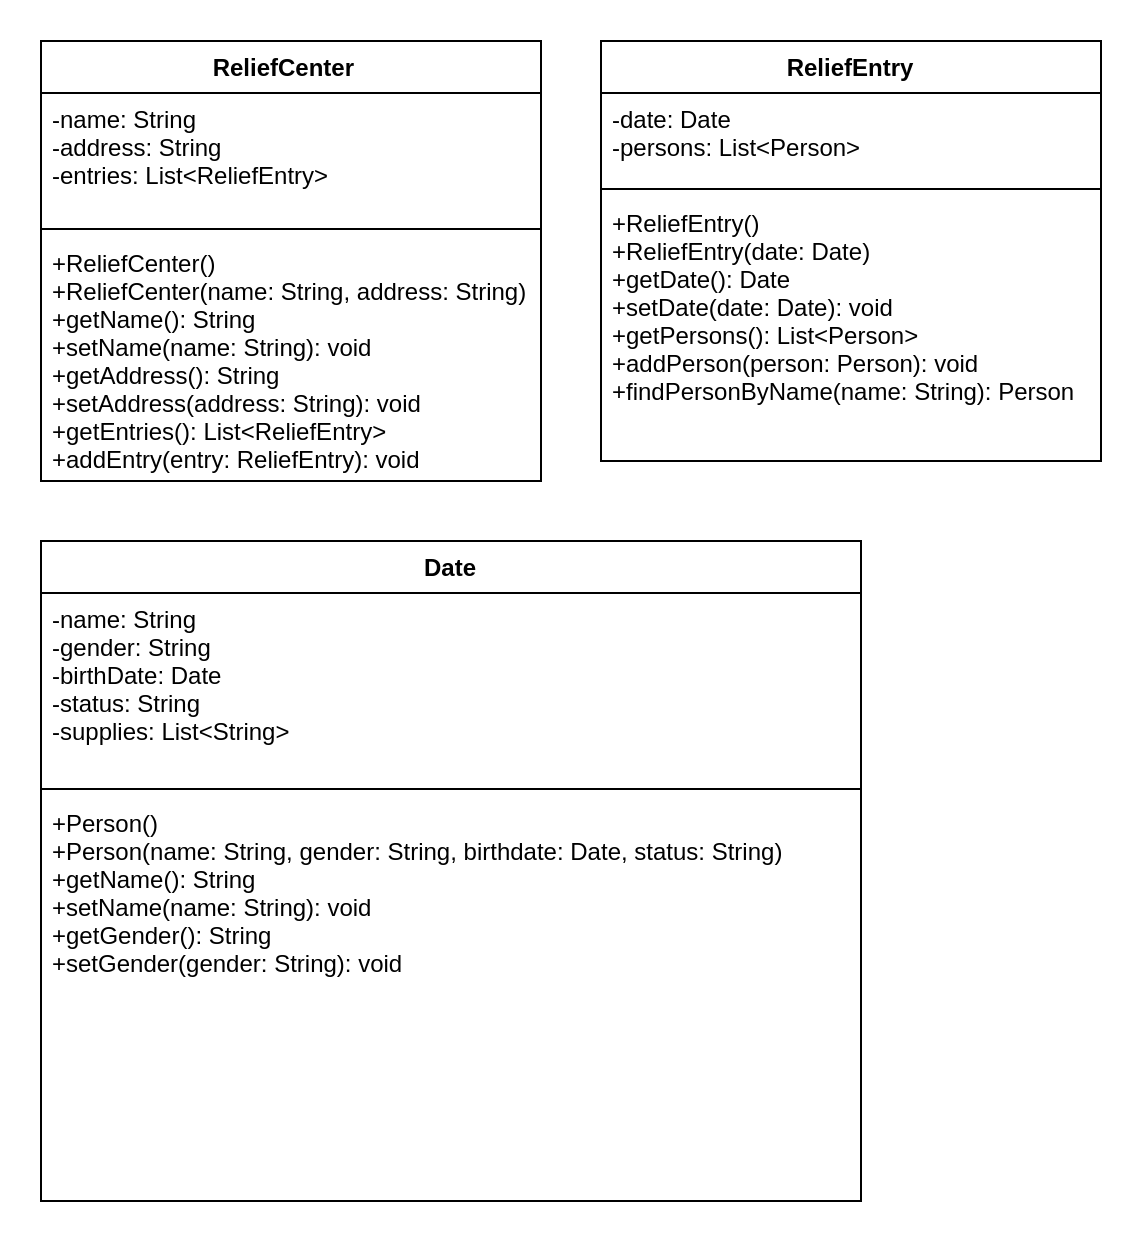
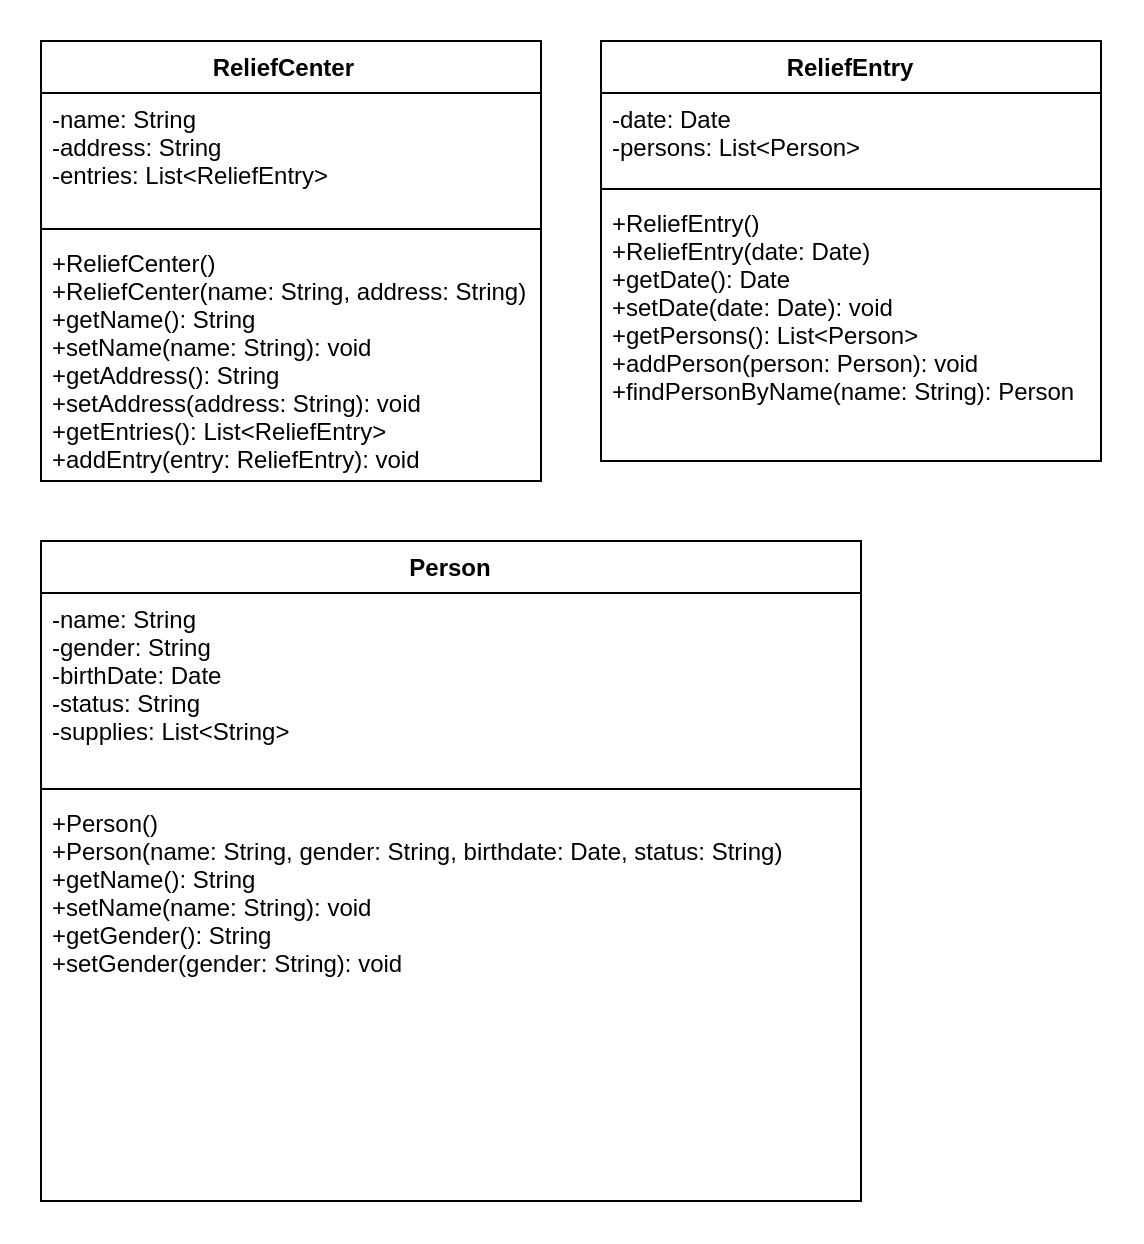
(450, 568) -> (450, 568)
